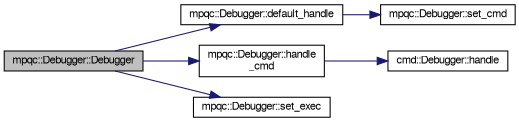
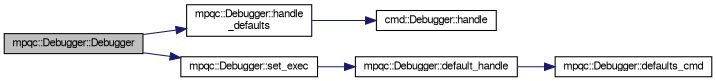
(448, 15) -> (633, 67)
(163, 39) -> (331, 67)
(262, 61) -> (249, 21)
